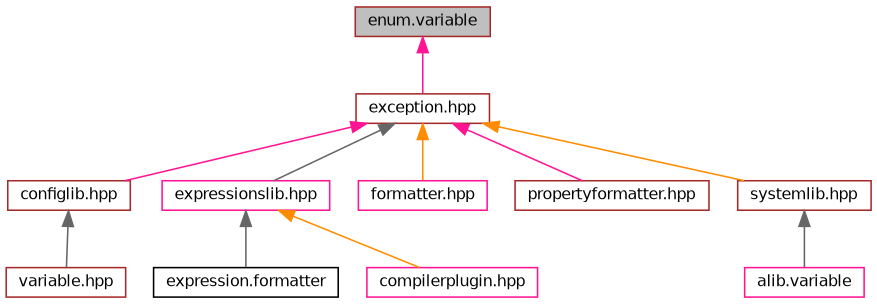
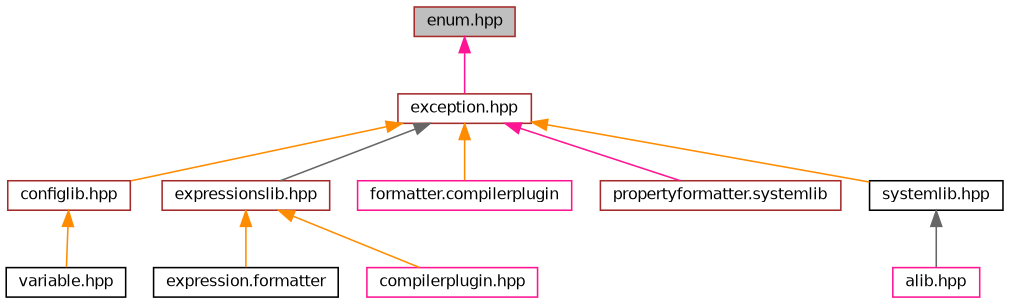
(423, 22) -> (465, 22)
(238, 154) -> (259, 154)
(246, 195) -> (246, 195)
(423, 195) -> (465, 195)
(612, 195) -> (721, 195)
(804, 195) -> (936, 195)
(67, 247) -> (67, 247)
(246, 247) -> (246, 247)
(66, 282) -> (66, 282)
(804, 282) -> (936, 282)
